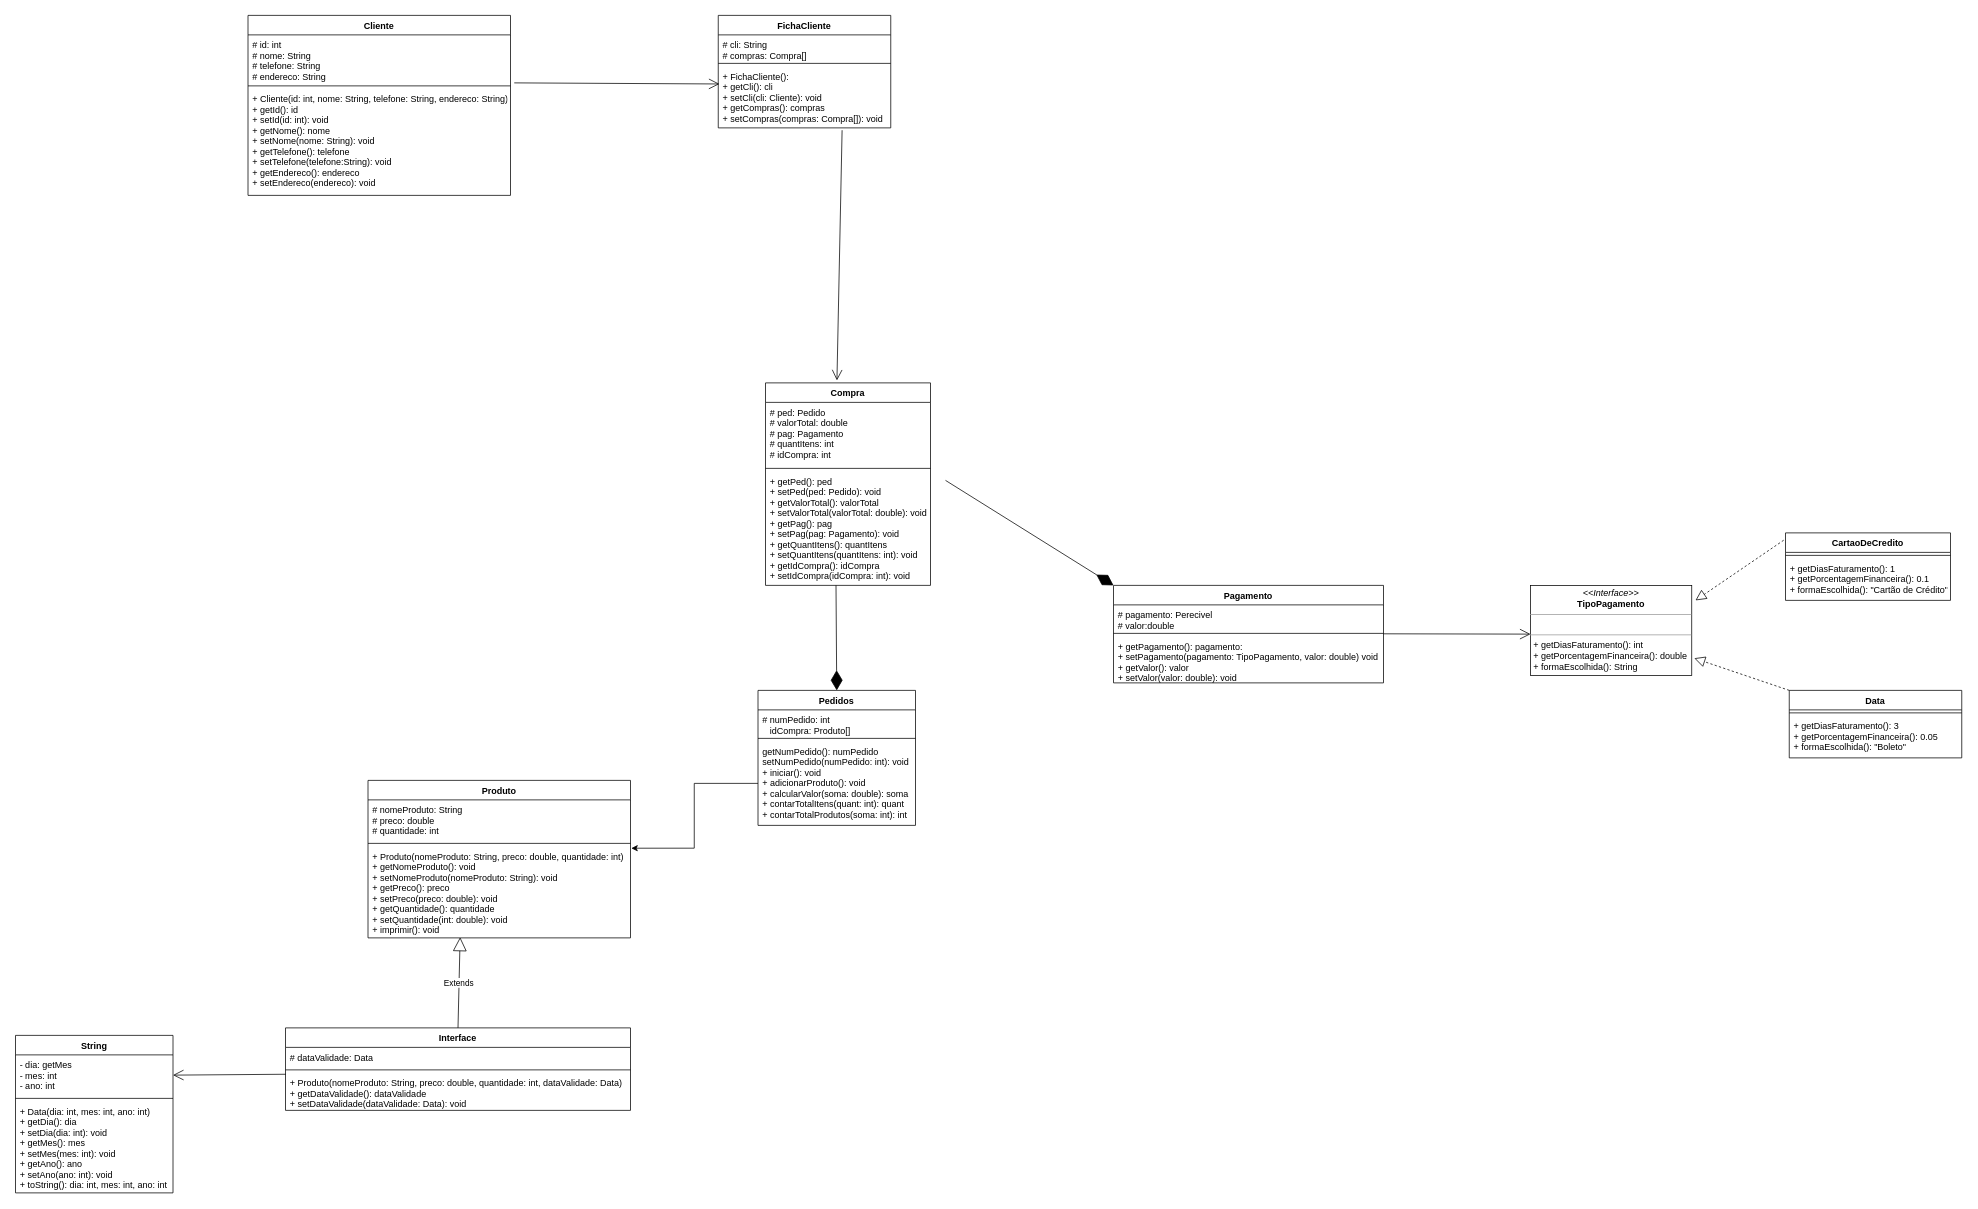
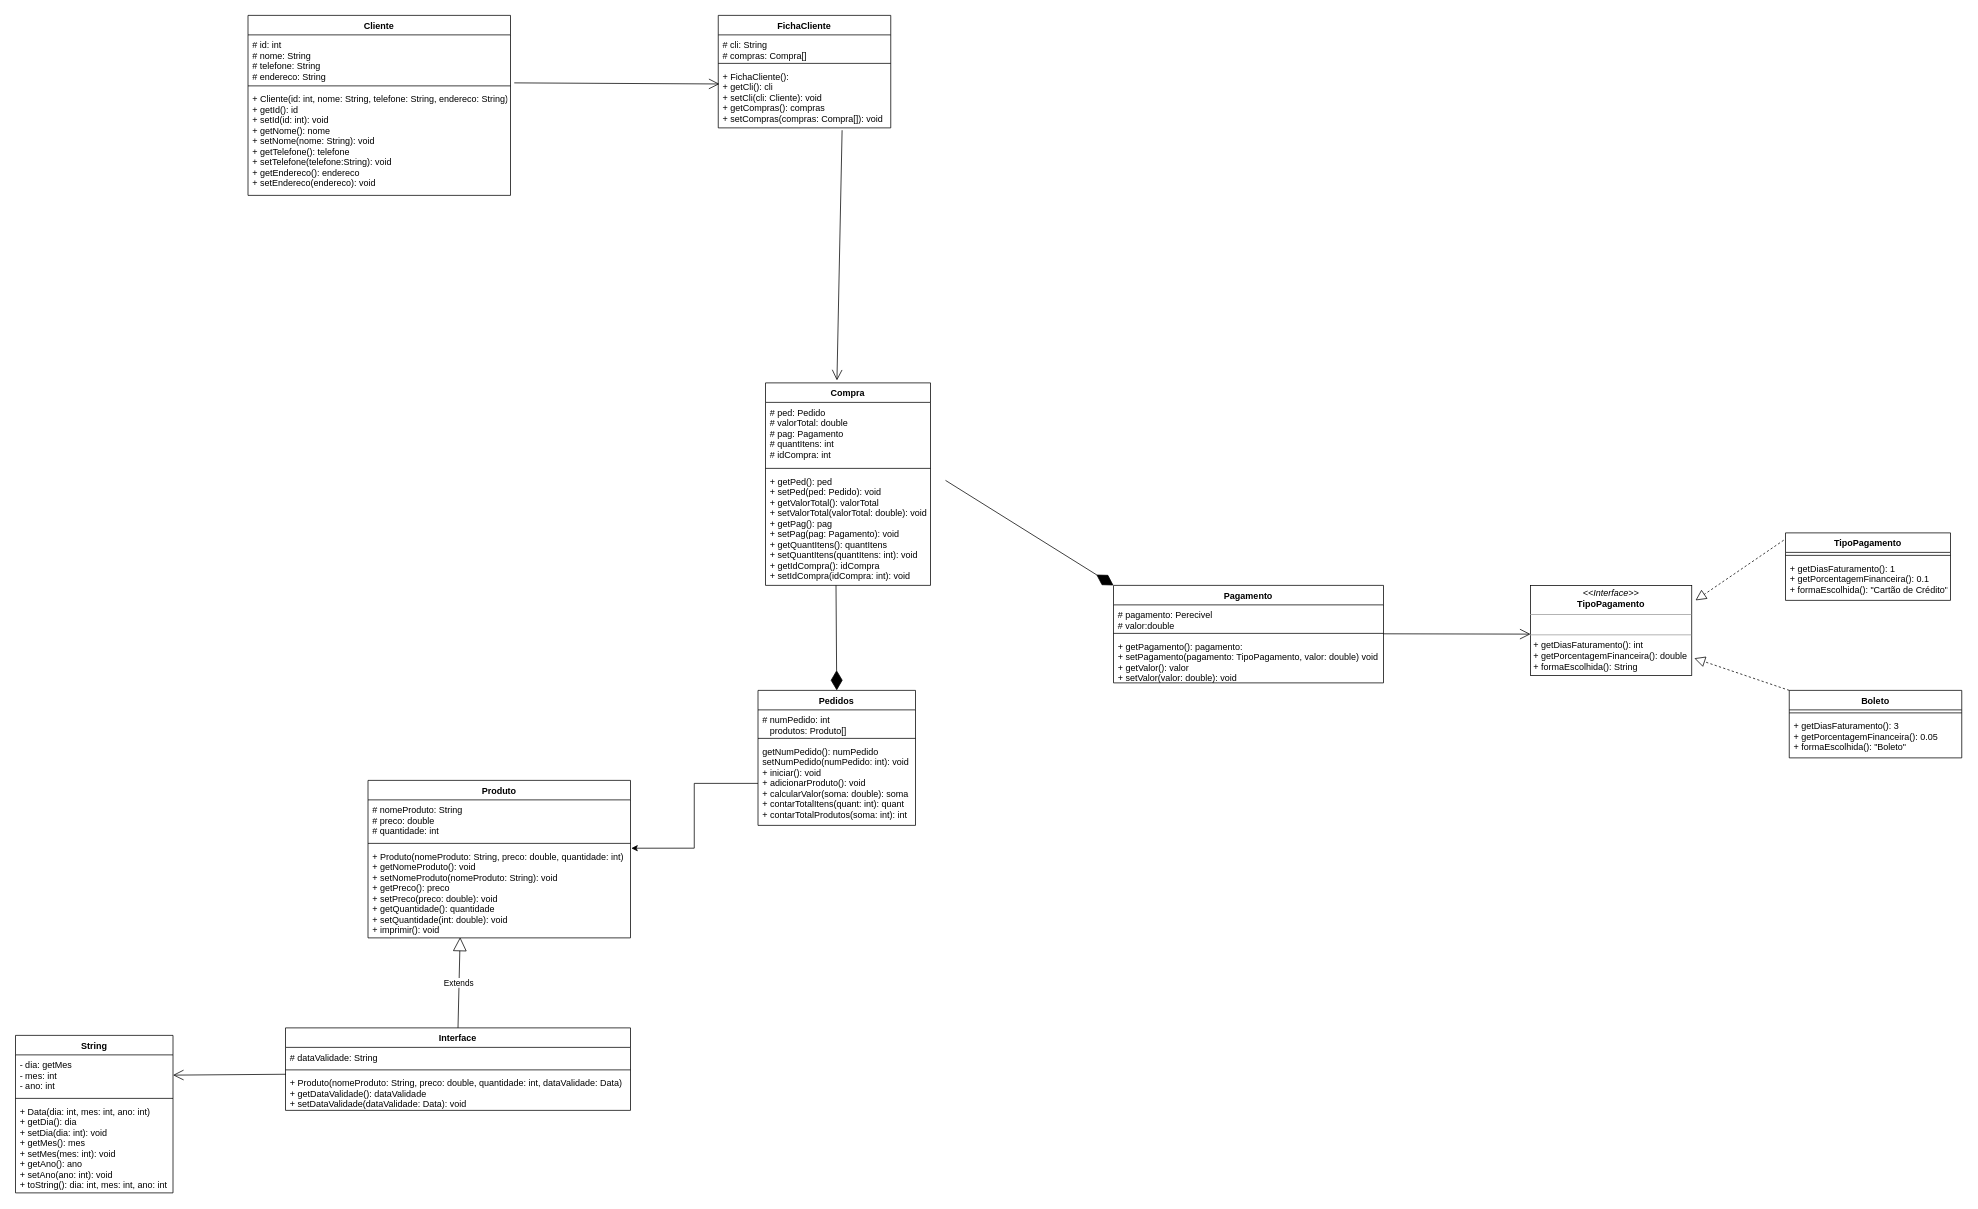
(1868, 543) -> (1868, 543)
(1875, 701) -> (1875, 701)
(796, 720) -> (796, 720)
(334, 1058) -> (338, 1058)
